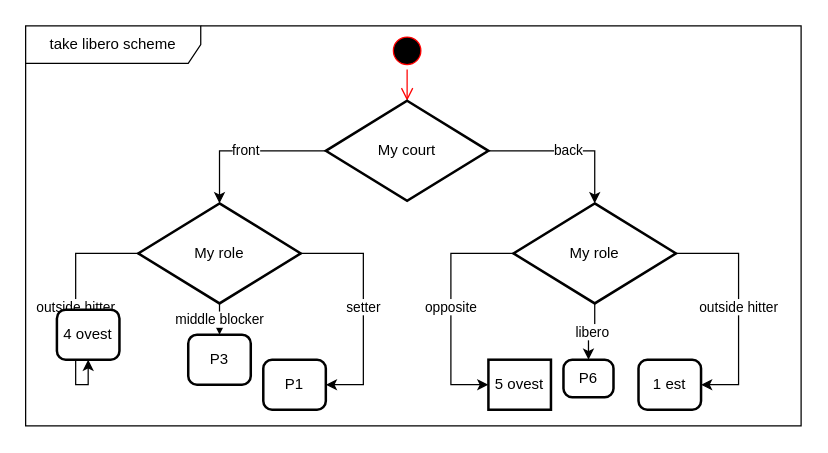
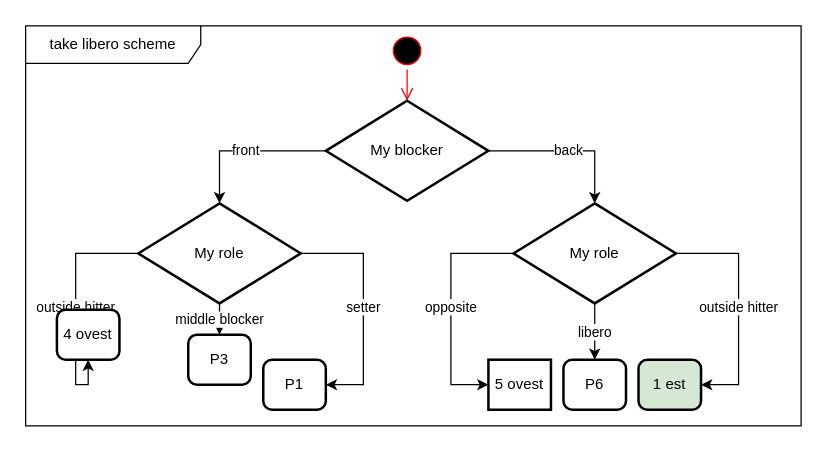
(407, 151) -> (407, 151)
(588, 378) -> (594, 384)
(669, 384) -> (669, 384)
